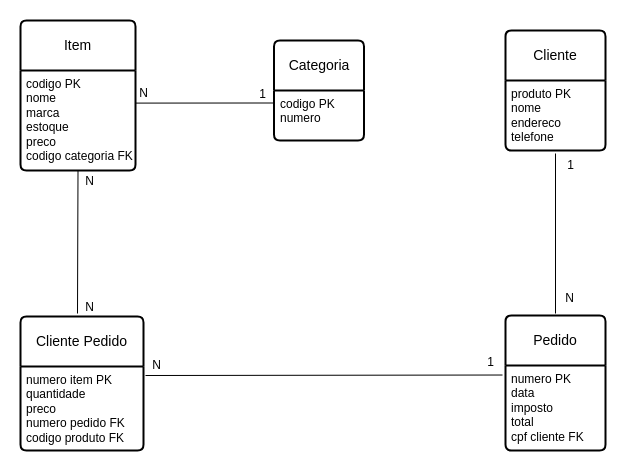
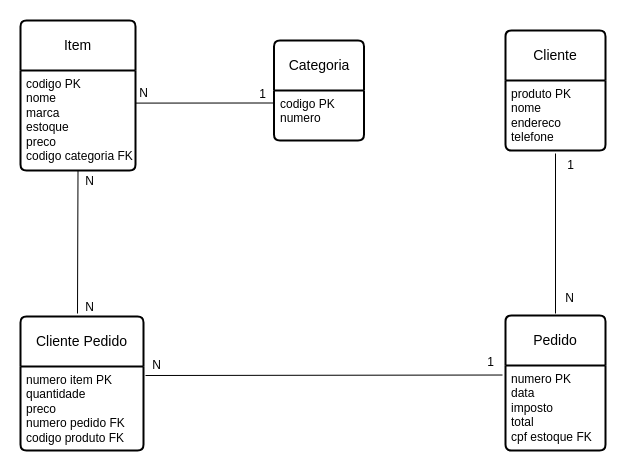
(552, 409) -> (555, 409)
